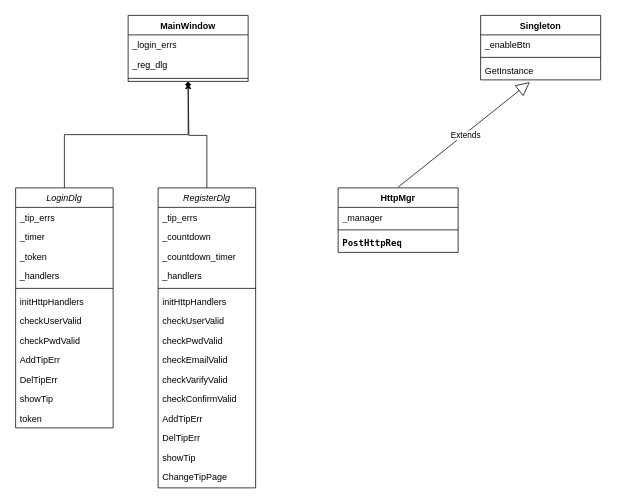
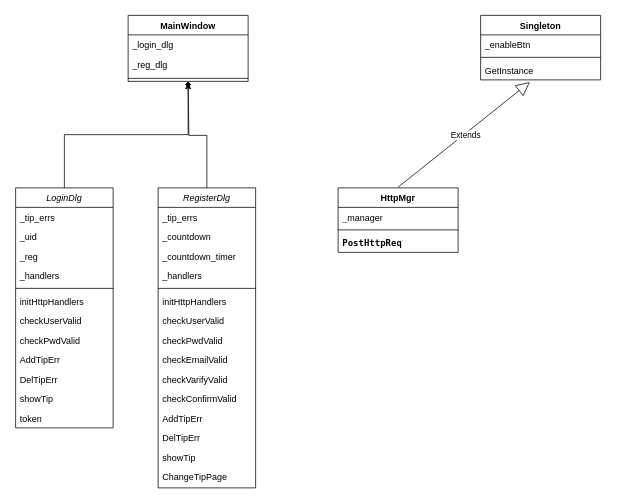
(158, 46) -> (154, 46)
(33, 237) -> (28, 237)
(35, 257) -> (30, 257)
